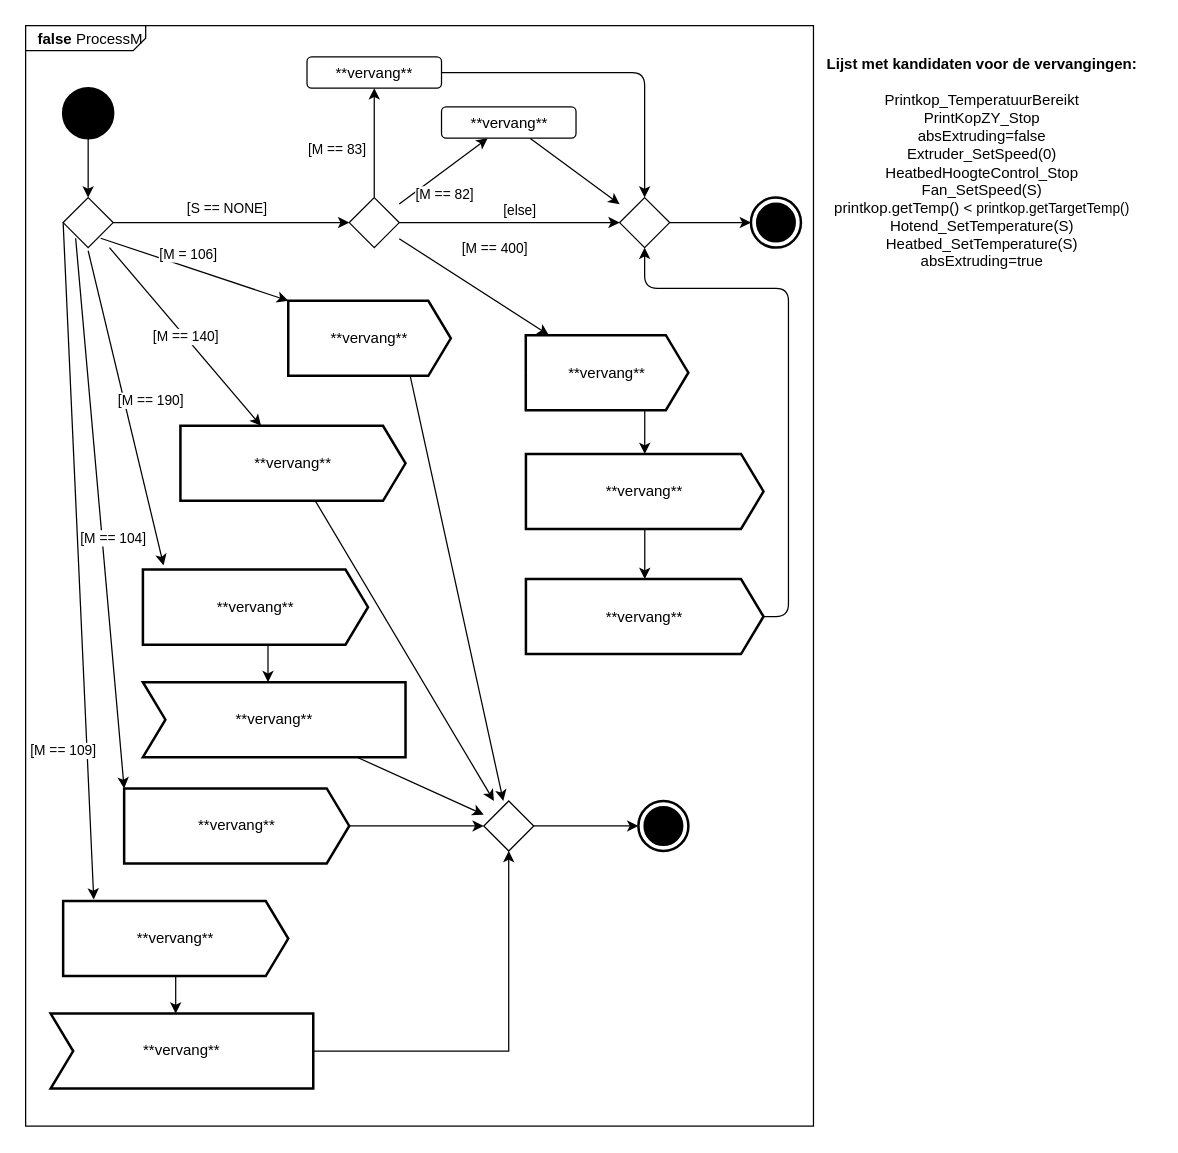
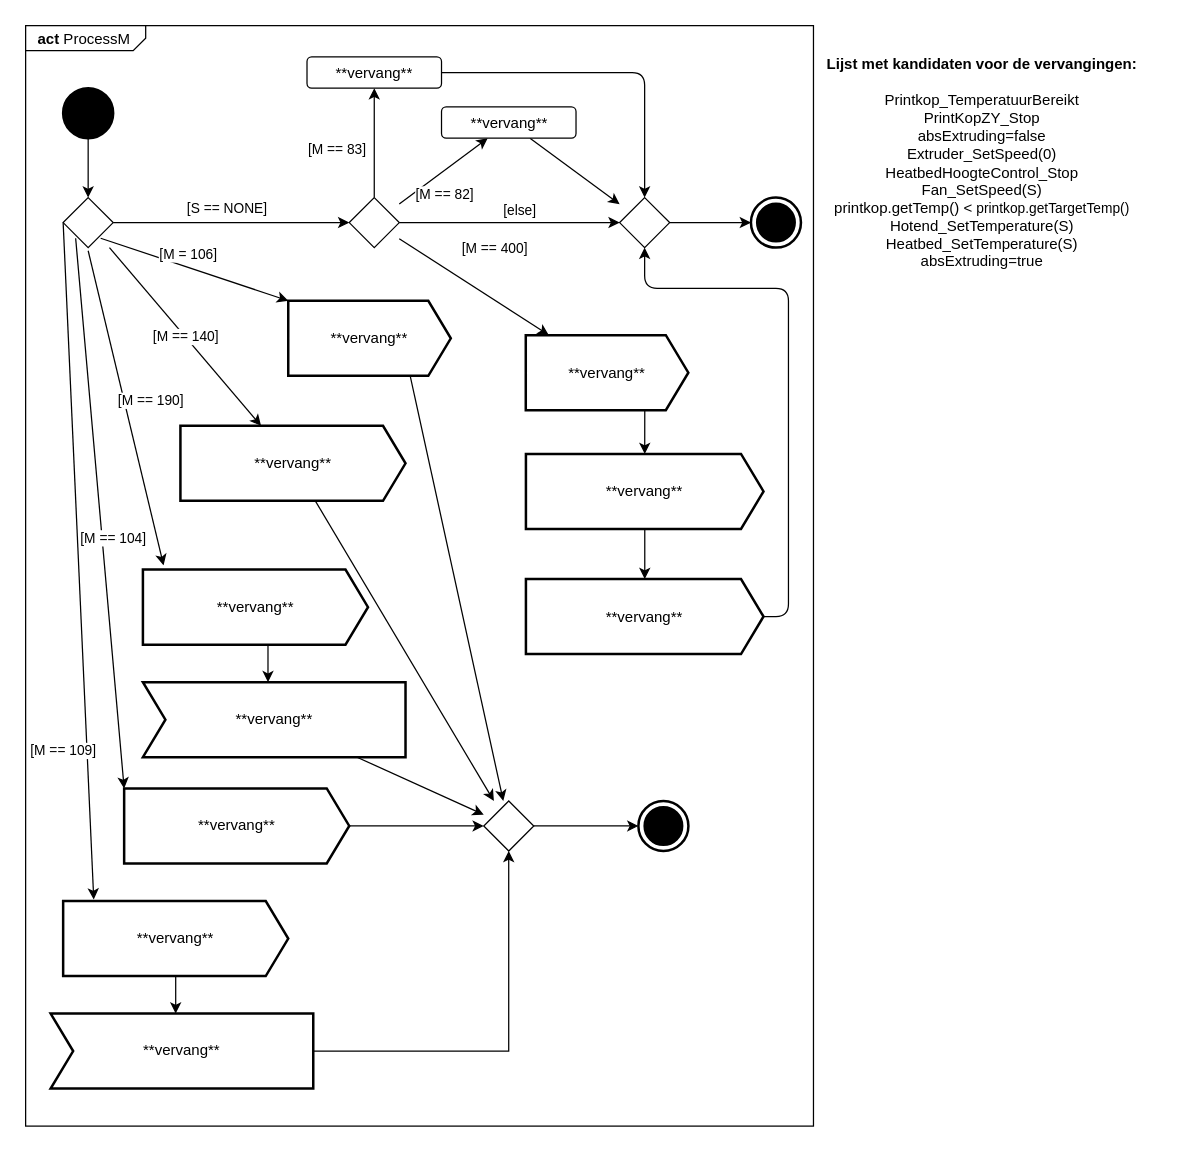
(82, 26) -> (76, 26)
